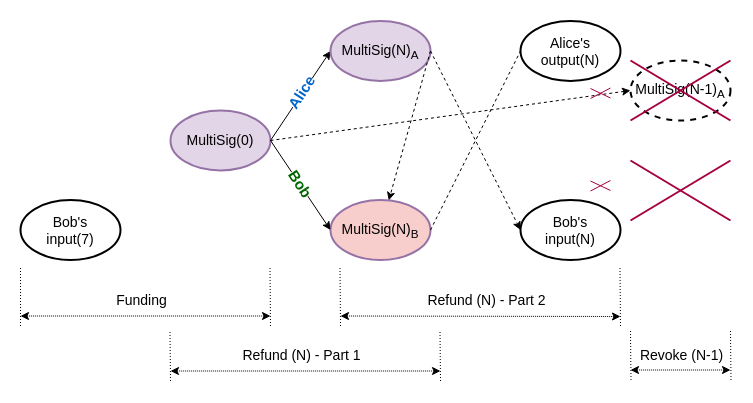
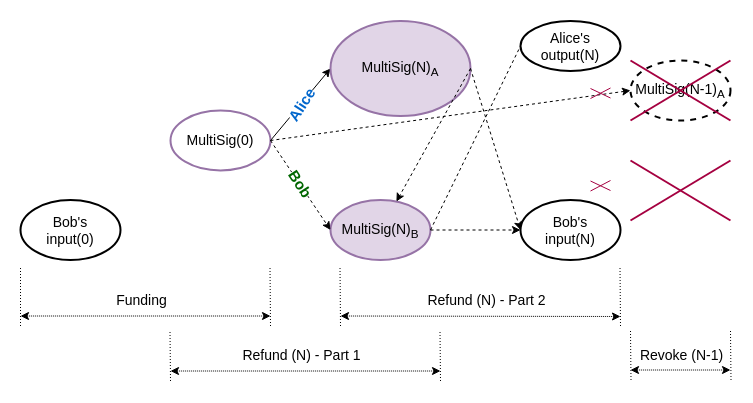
(381, 51) -> (401, 69)
(571, 51) -> (571, 46)
(221, 141) -> (221, 141)
(281, 156) -> (281, 156)
(381, 230) -> (381, 230)
none -> (473, 230)
(71, 231) -> (71, 231)
